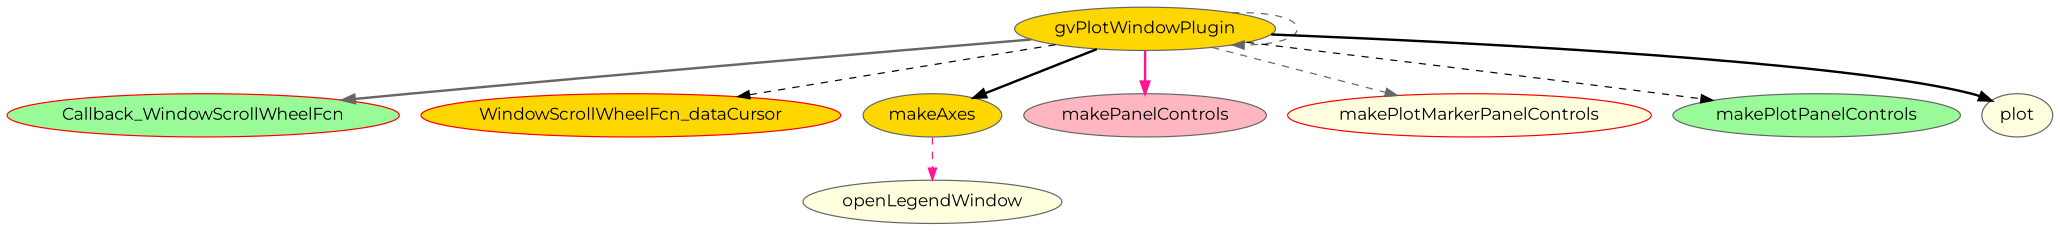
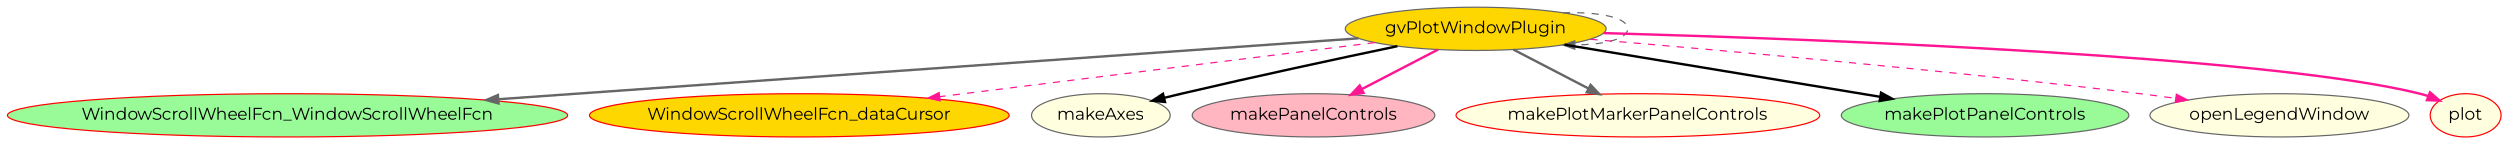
(1627, 53) -> (2017, 50)
(903, 70) -> (1157, 70)
(1299, 70) -> (1551, 69)
(1474, 70) -> (1722, 71)
(203, 115) -> (288, 115)
(932, 115) -> (1101, 115)
(2017, 115) -> (2466, 115)
(932, 153) -> (1883, 66)
